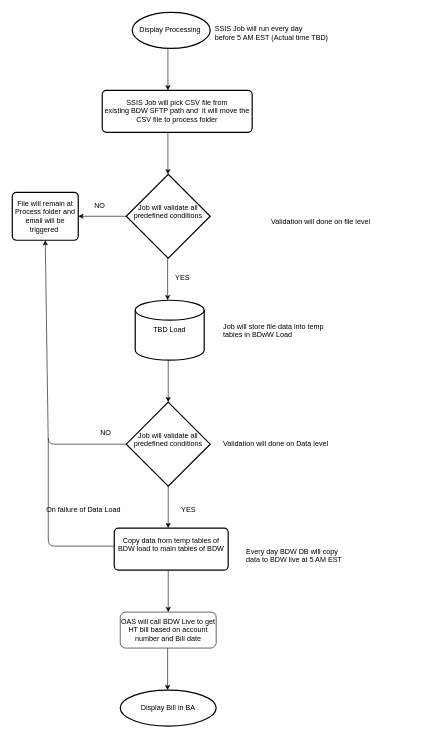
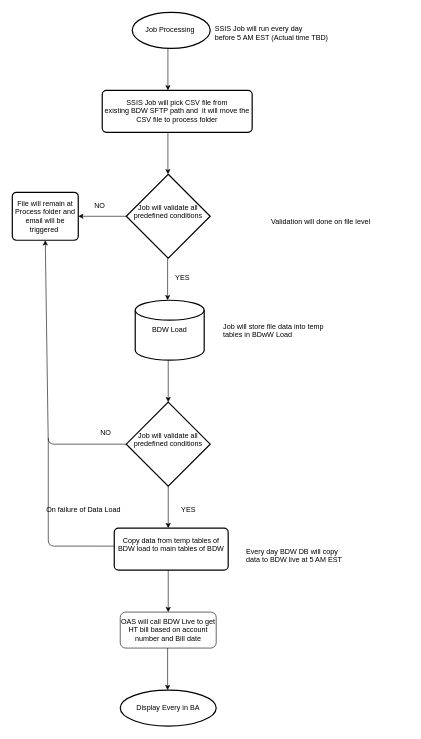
(171, 30) -> (171, 30)
(170, 330) -> (170, 330)
(279, 444) -> none
(168, 708) -> (168, 708)
